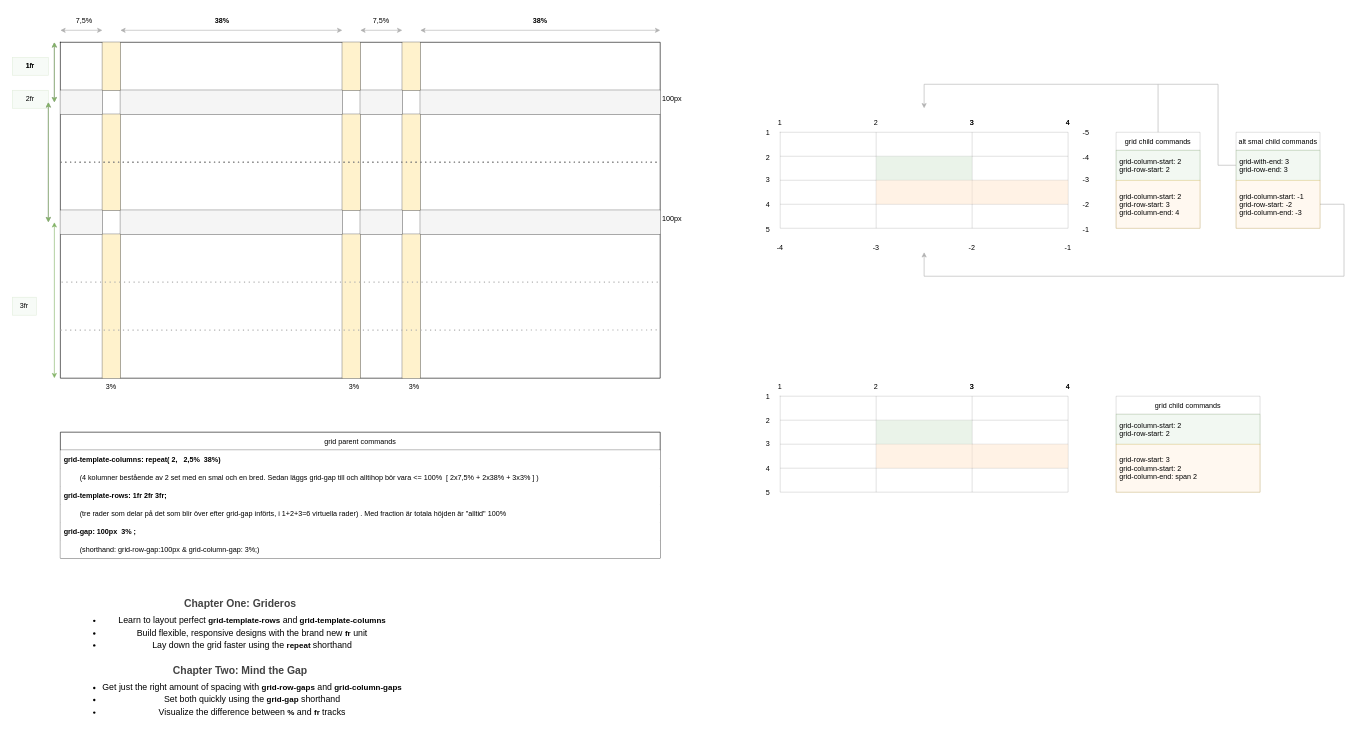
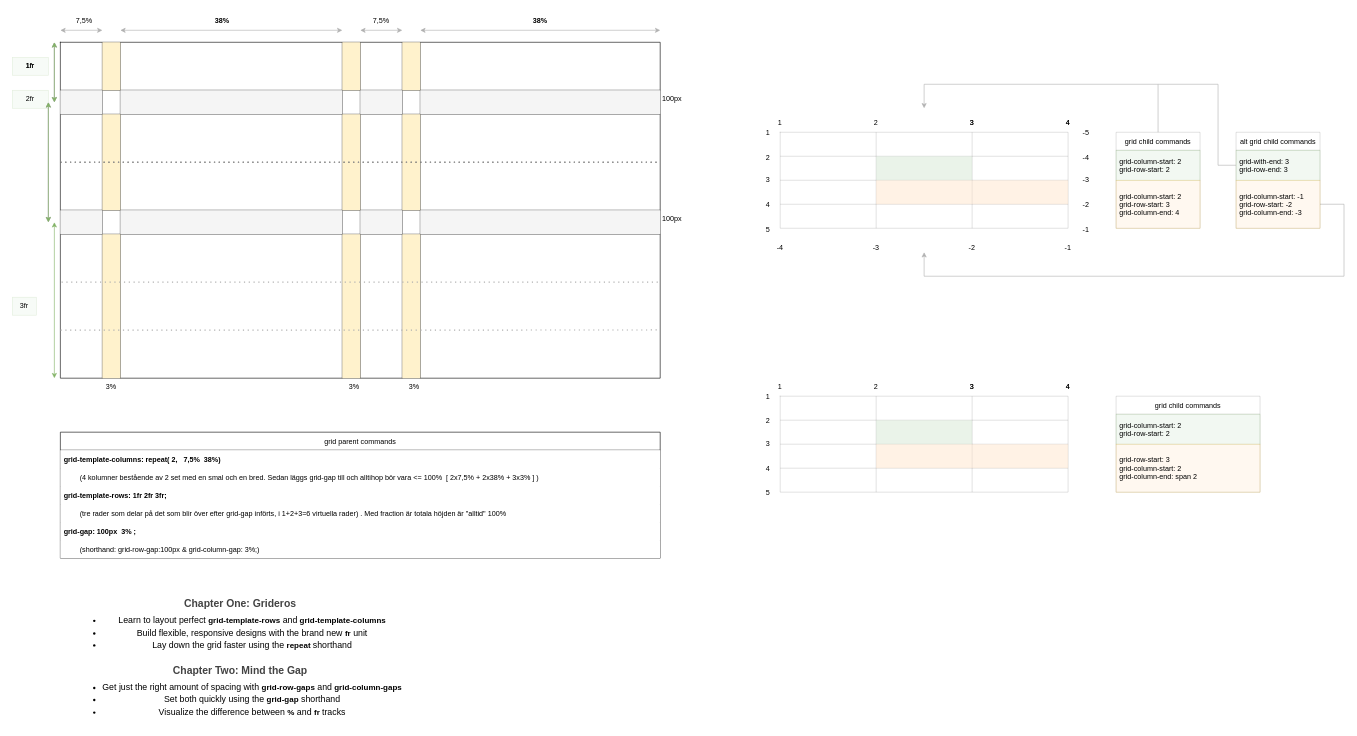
(1278, 142) -> (1278, 142)
(147, 460) -> (147, 460)
